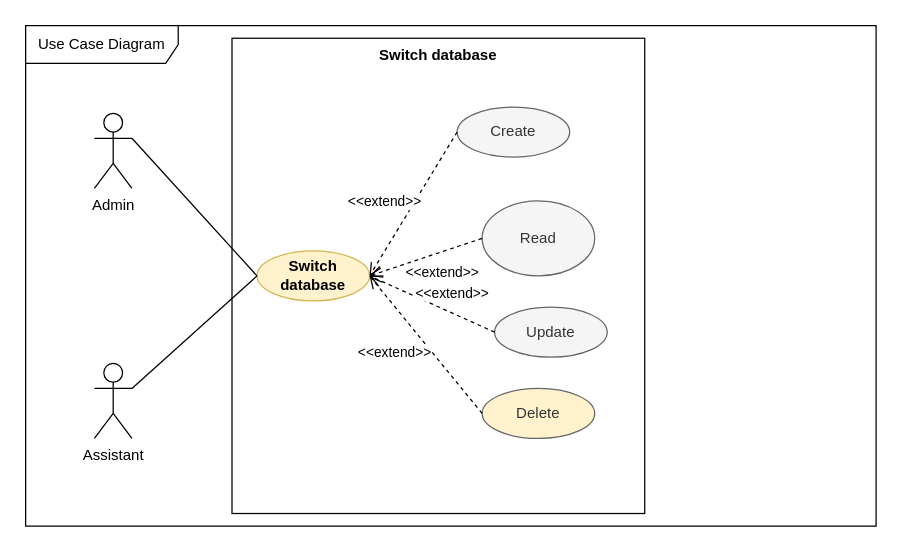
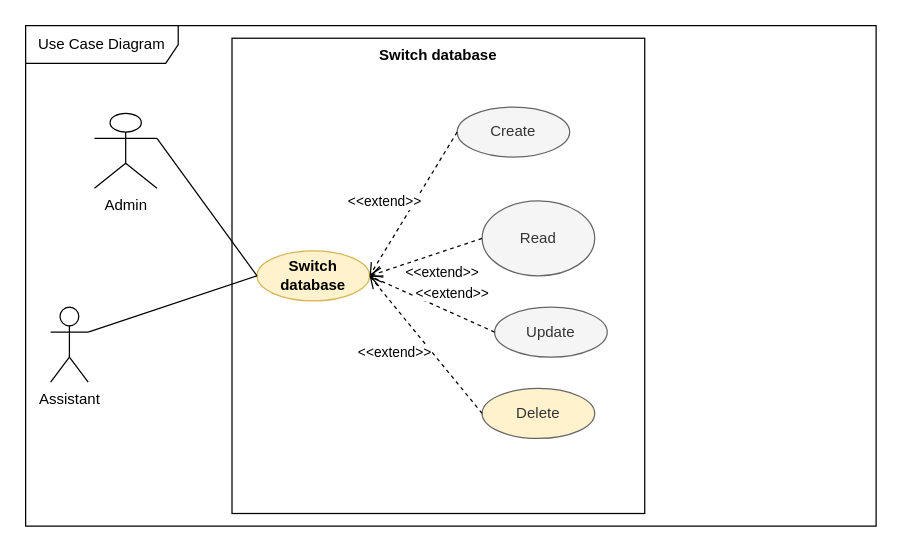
(113, 151) -> (126, 151)
(113, 401) -> (69, 344)
